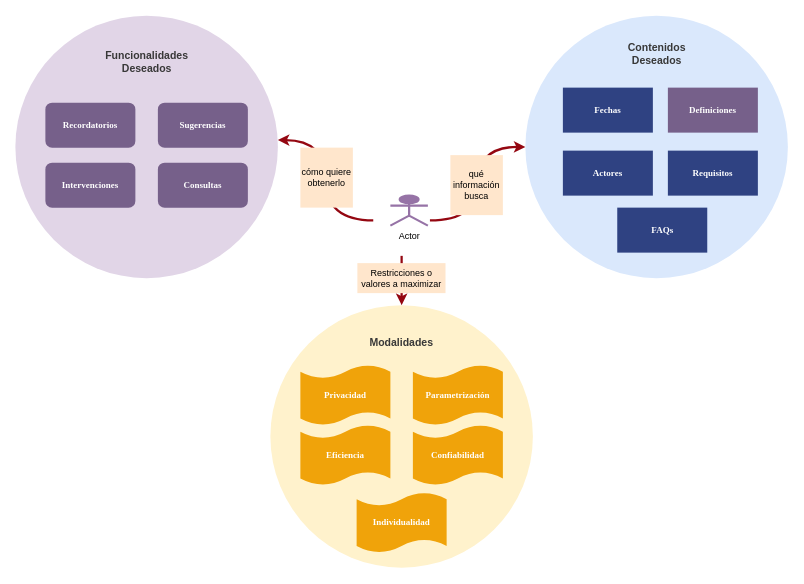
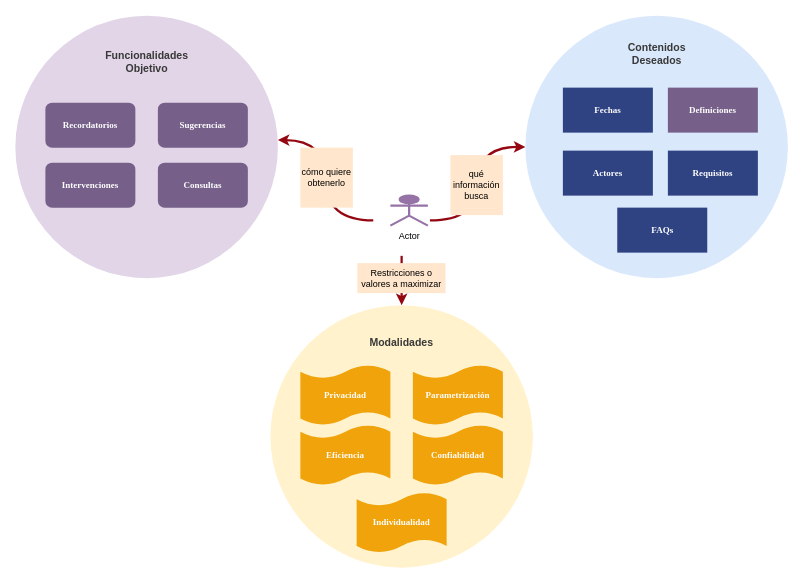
(147, 61) -> (147, 61)
